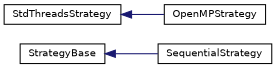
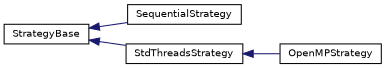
none -> (112, 43)
